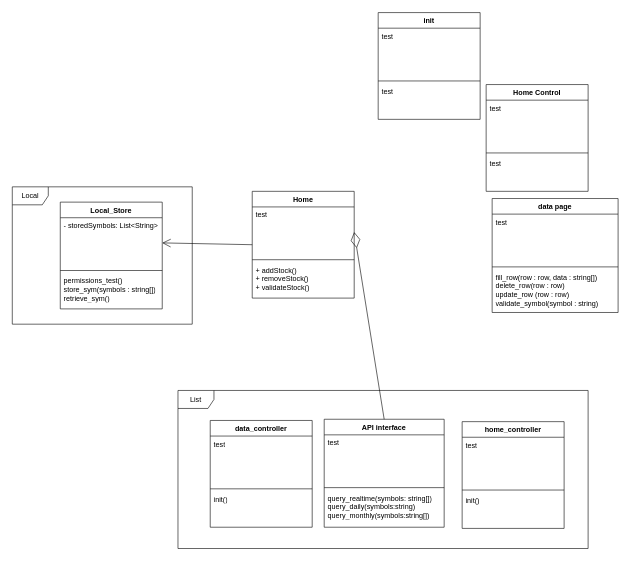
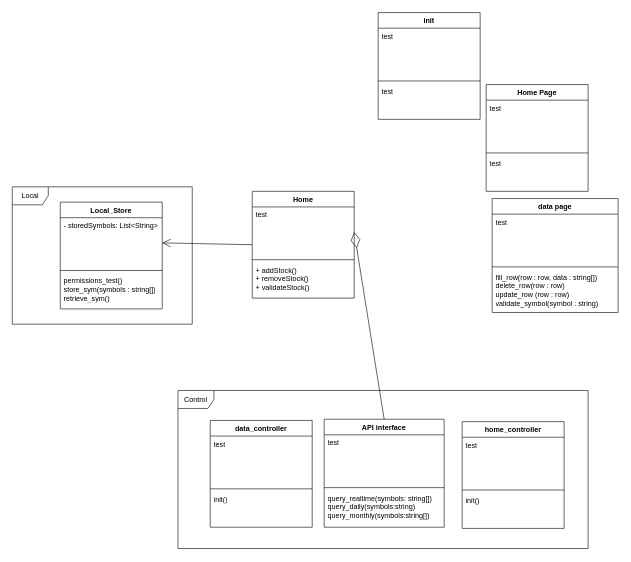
(537, 93) -> (537, 93)
(196, 399) -> (196, 399)
